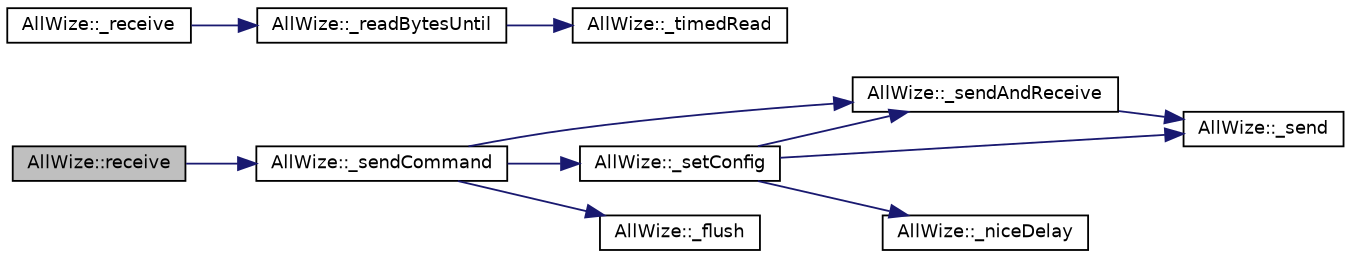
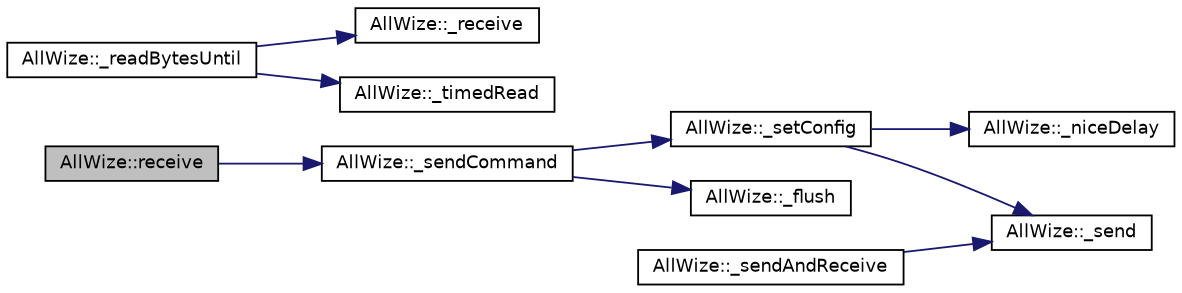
(215, 25) -> (297, 42)
(651, 120) -> none
(824, 131) -> none
